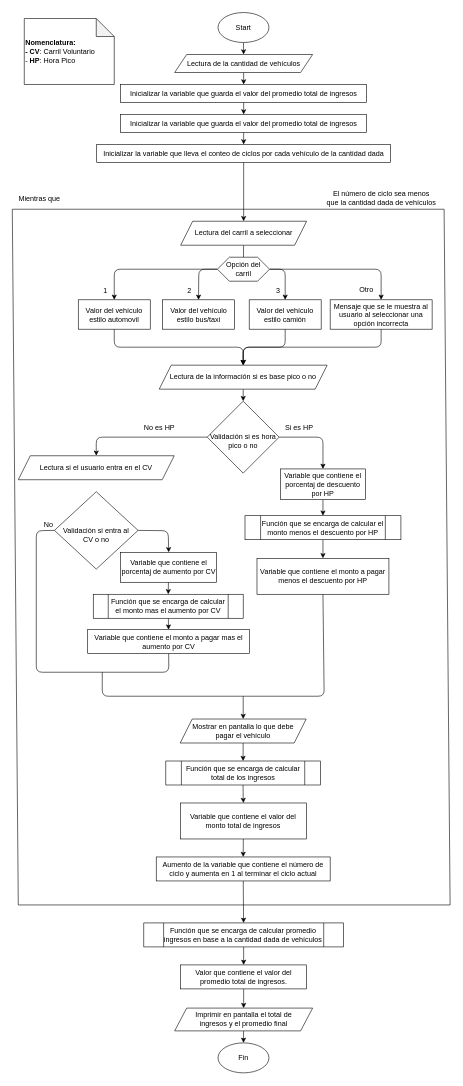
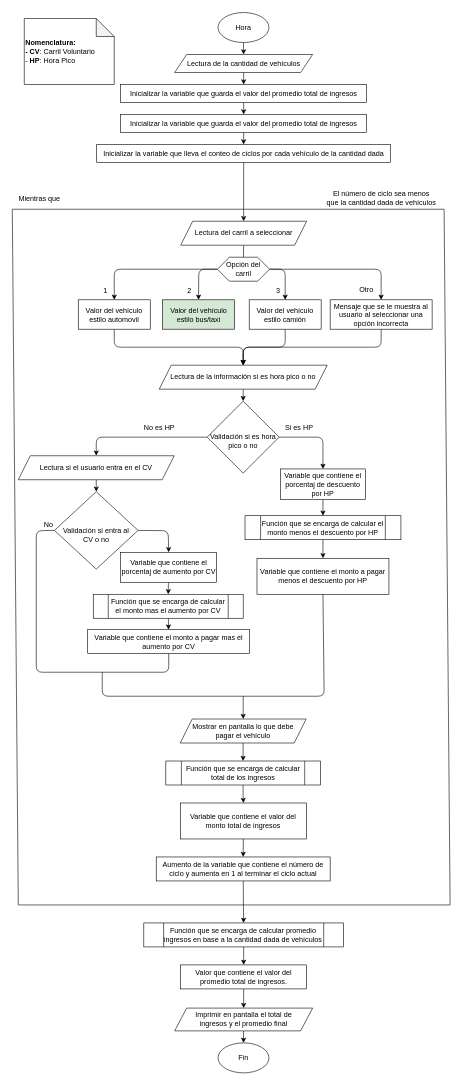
(244, 27) -> (244, 27)
(199, 314) -> (199, 314)
(243, 377) -> (243, 377)
none -> (96, 486)
